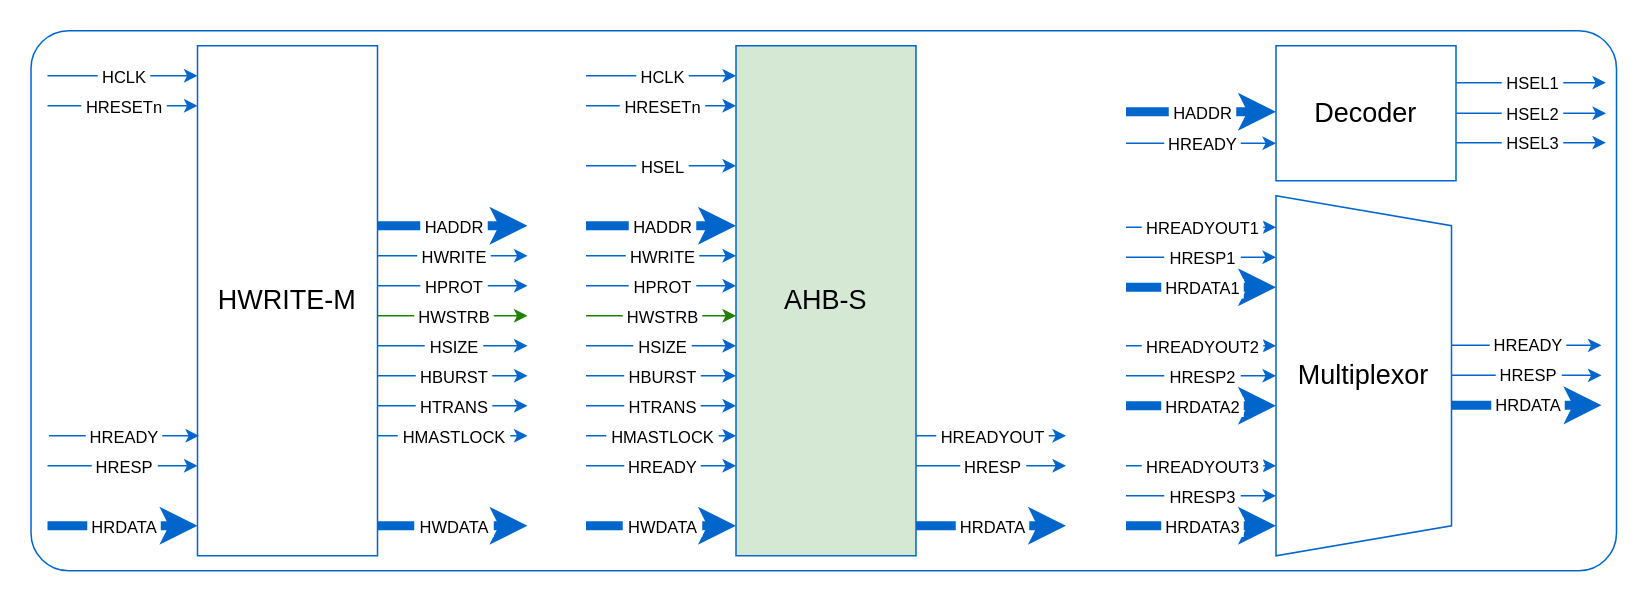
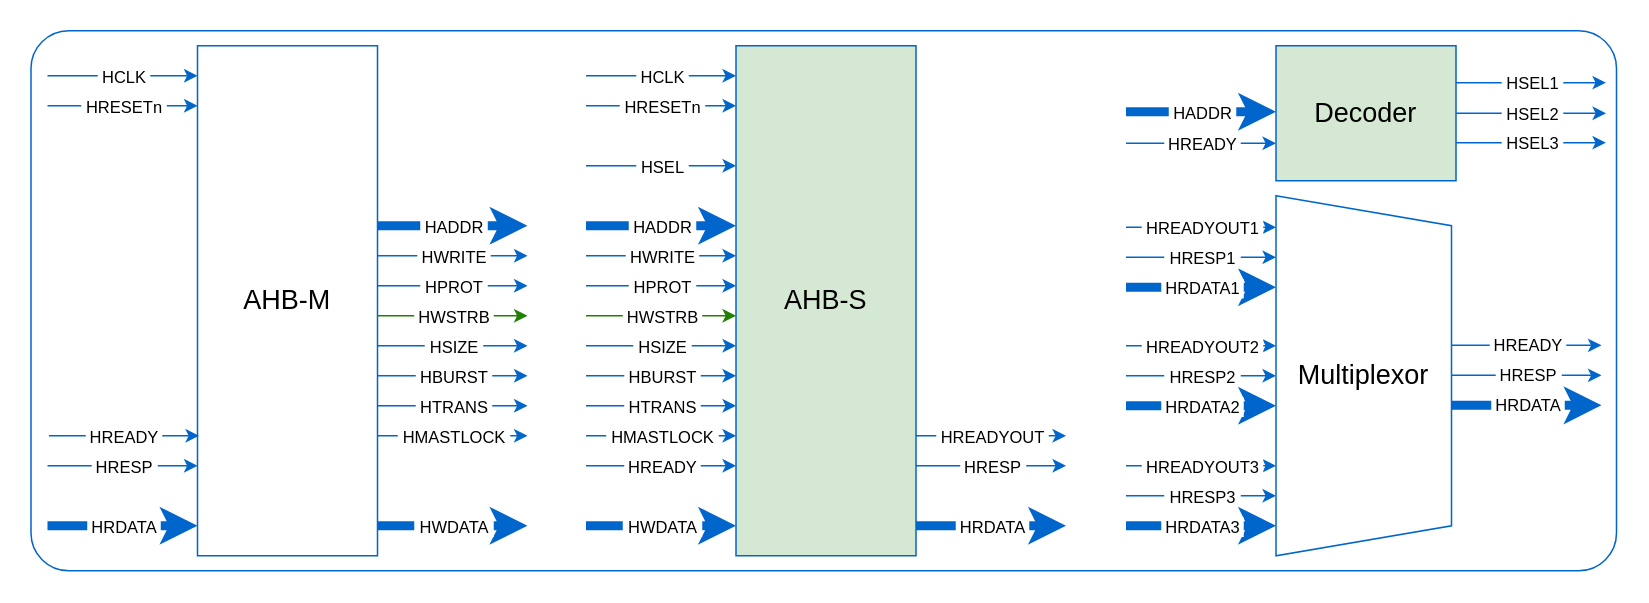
(1366, 113) -> (1366, 113)
(287, 301) -> (287, 301)
